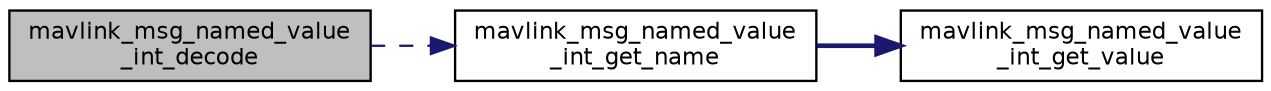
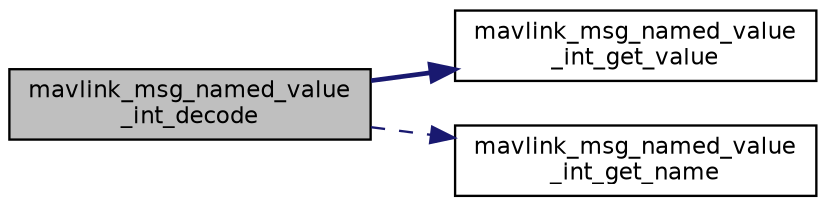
(846, 46) -> (401, 77)
